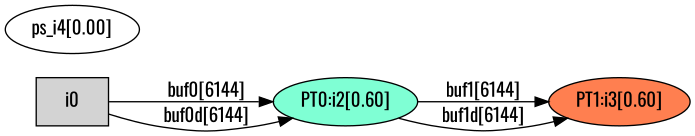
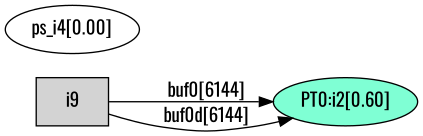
(72, 102) -> (72, 102)
(619, 102) -> none
